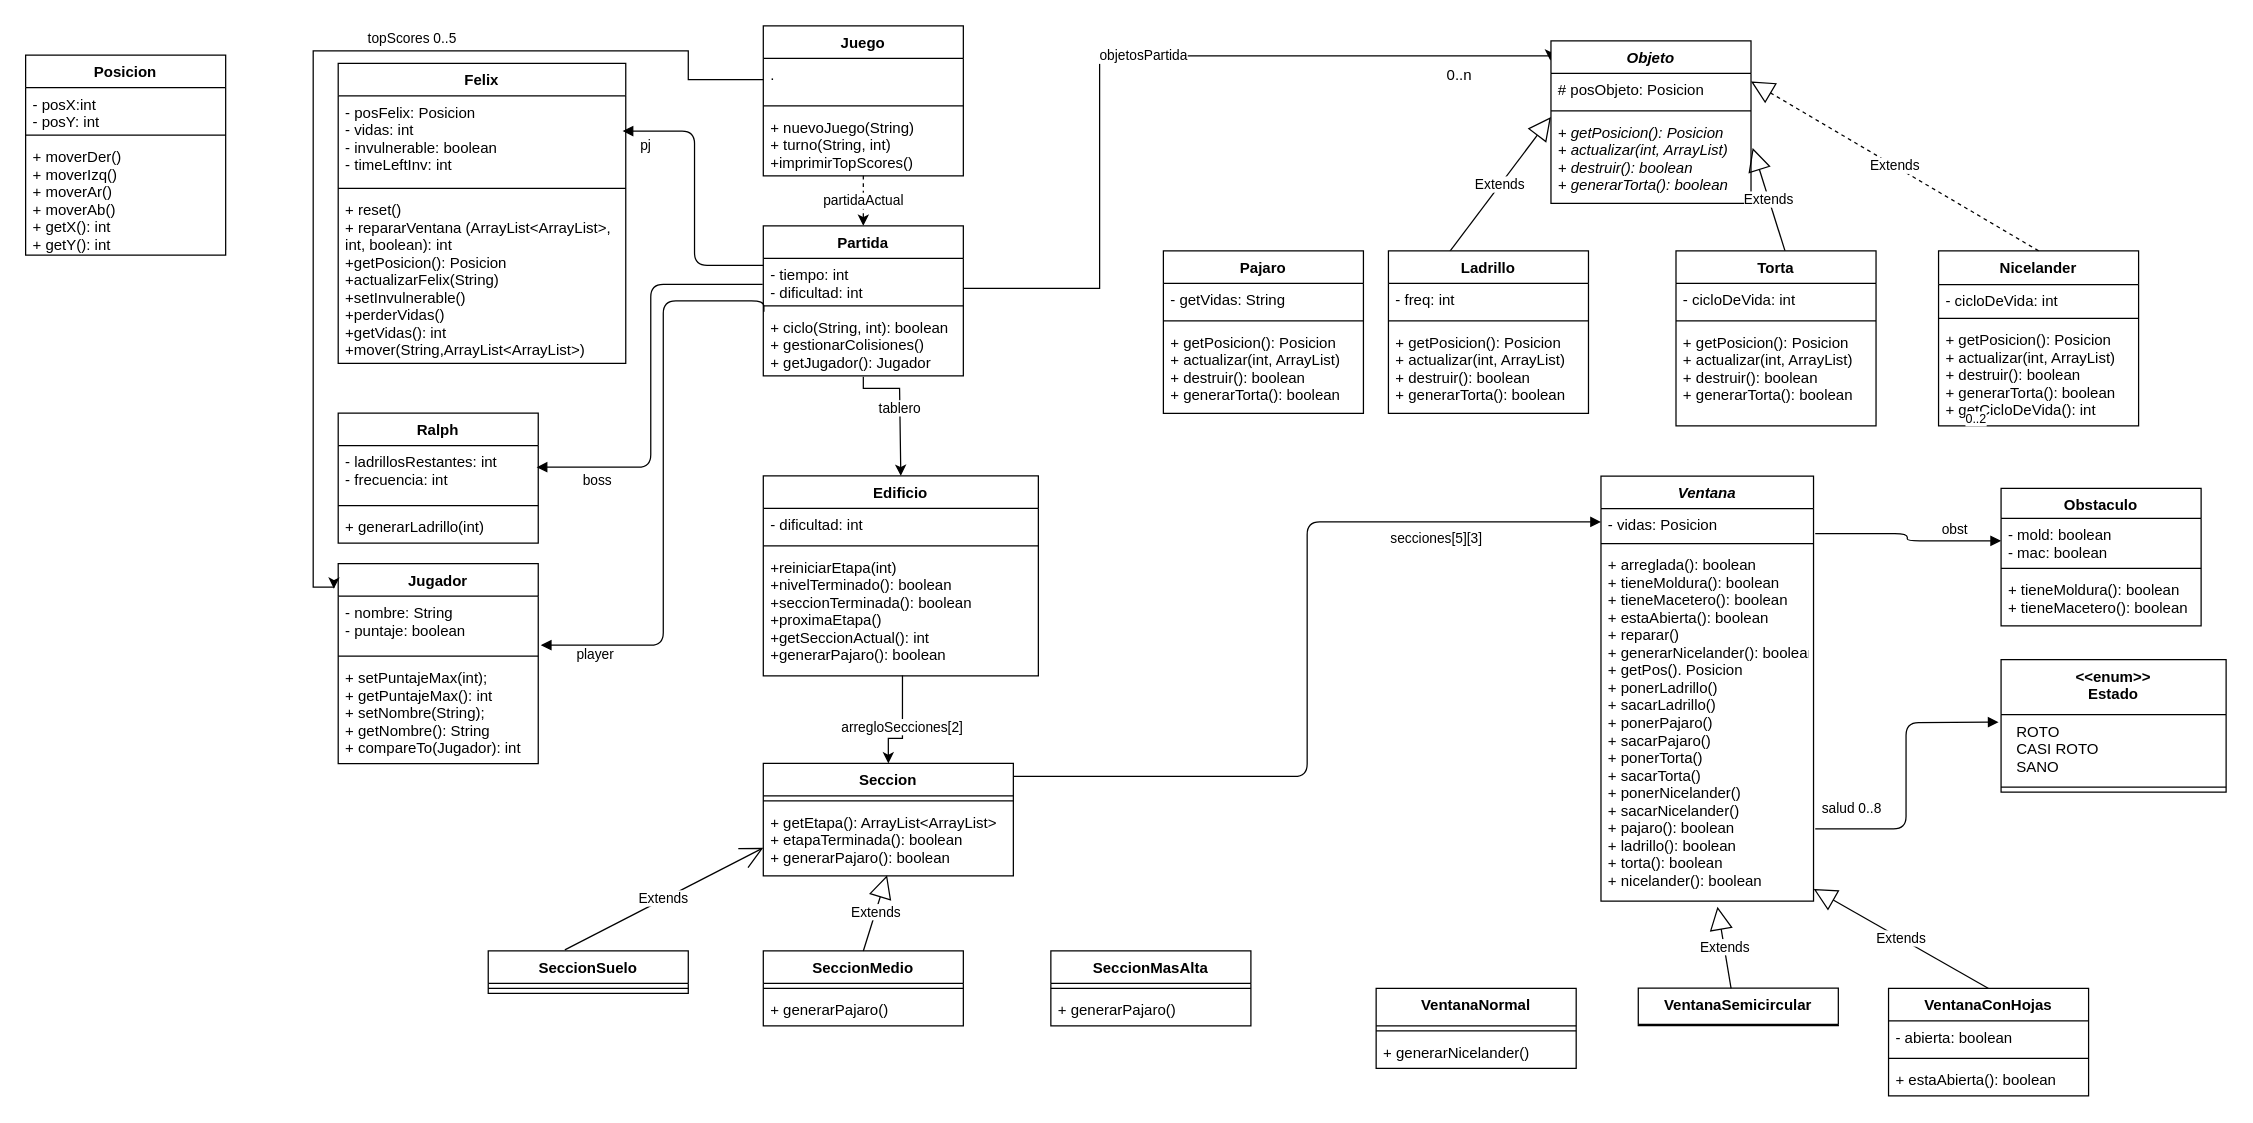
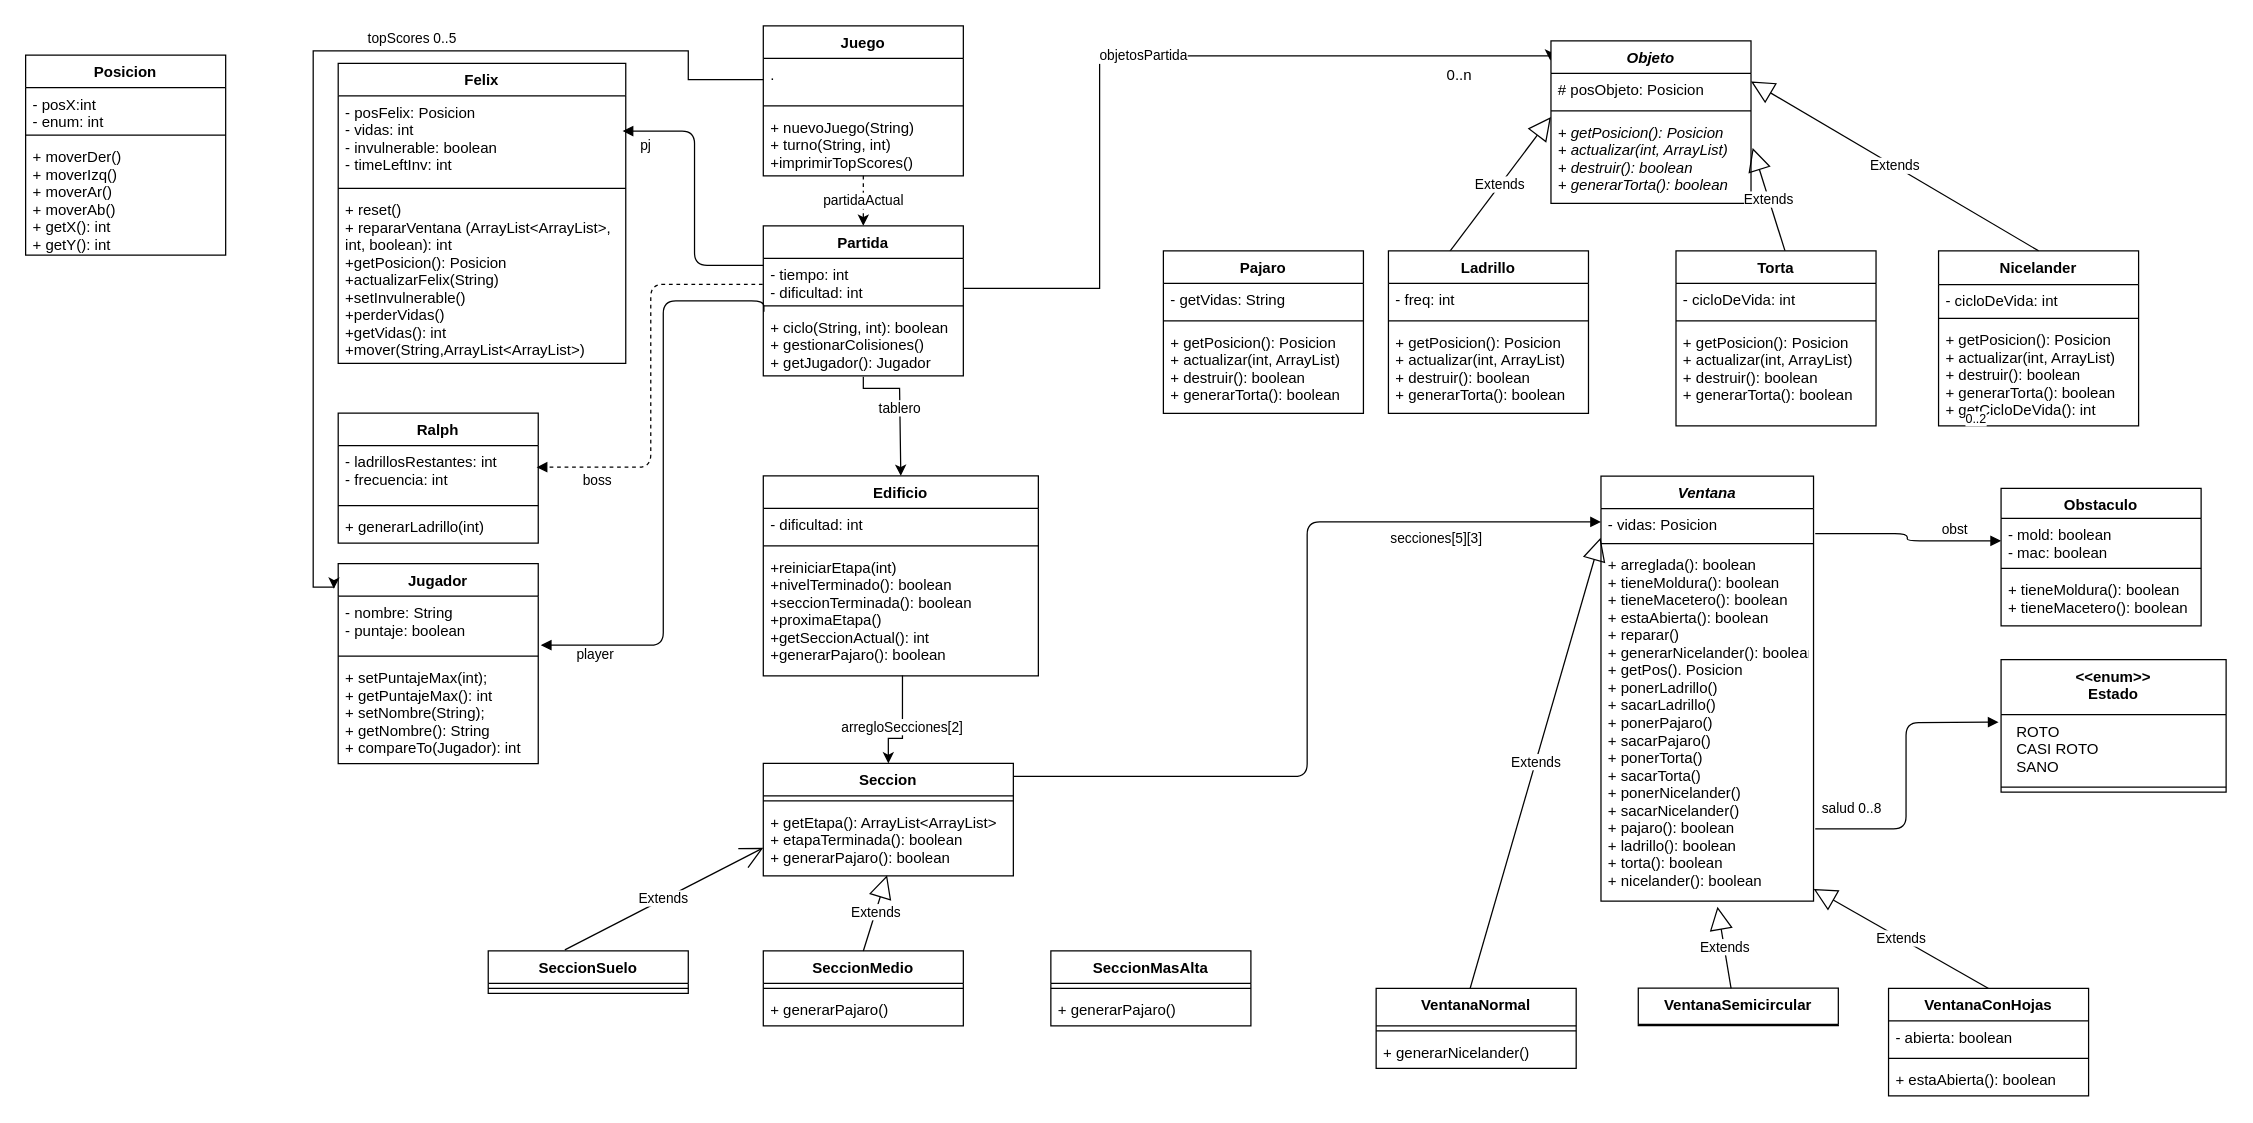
(69, 104) -> (69, 104)
(1972, 212) -> (1972, 212)
(651, 373) -> (651, 373)
none -> (1532, 774)
